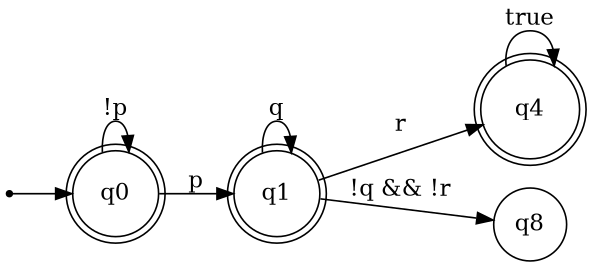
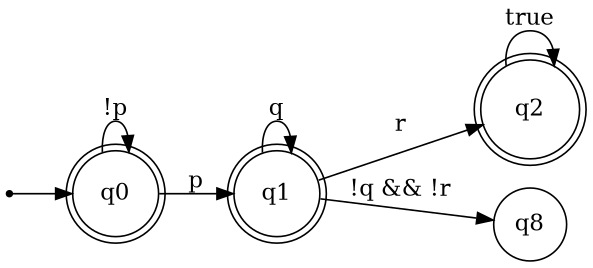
(530, 109) -> (530, 109)
